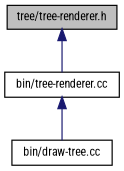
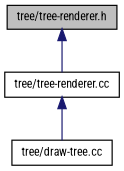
(62, 85) -> (62, 85)
(62, 153) -> (62, 153)
